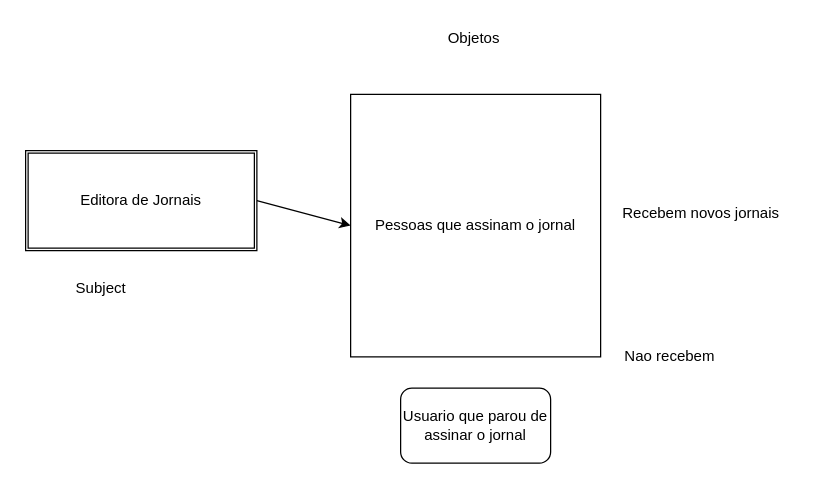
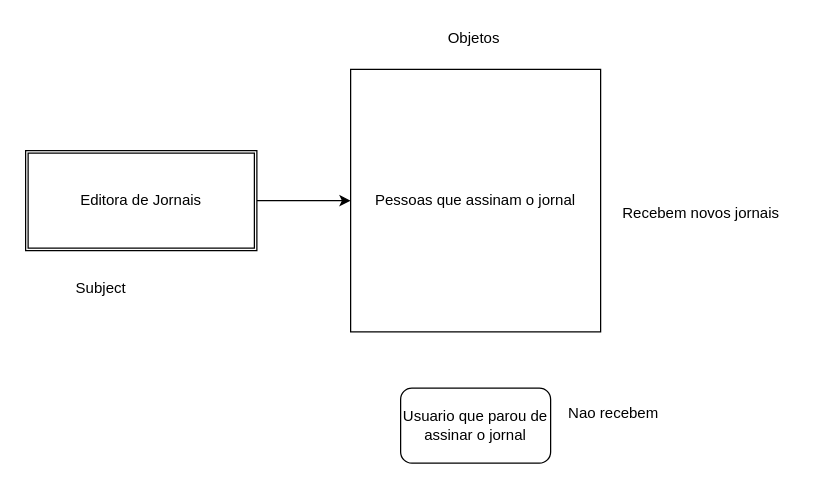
(476, 226) -> (476, 201)
(669, 357) -> (613, 413)
